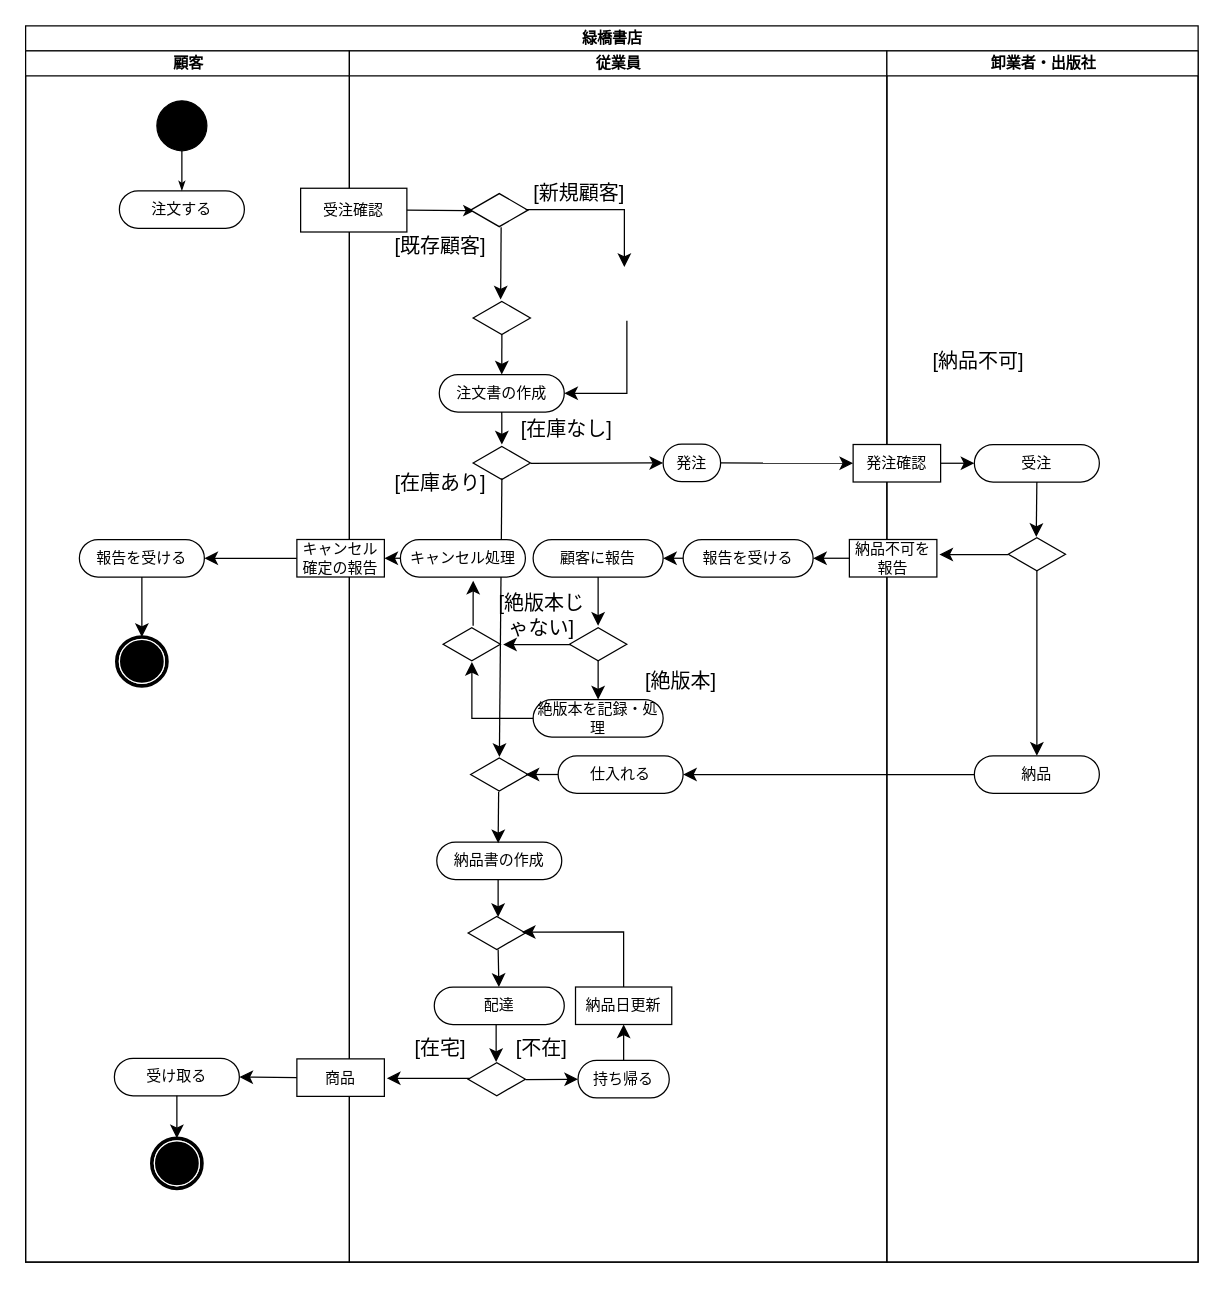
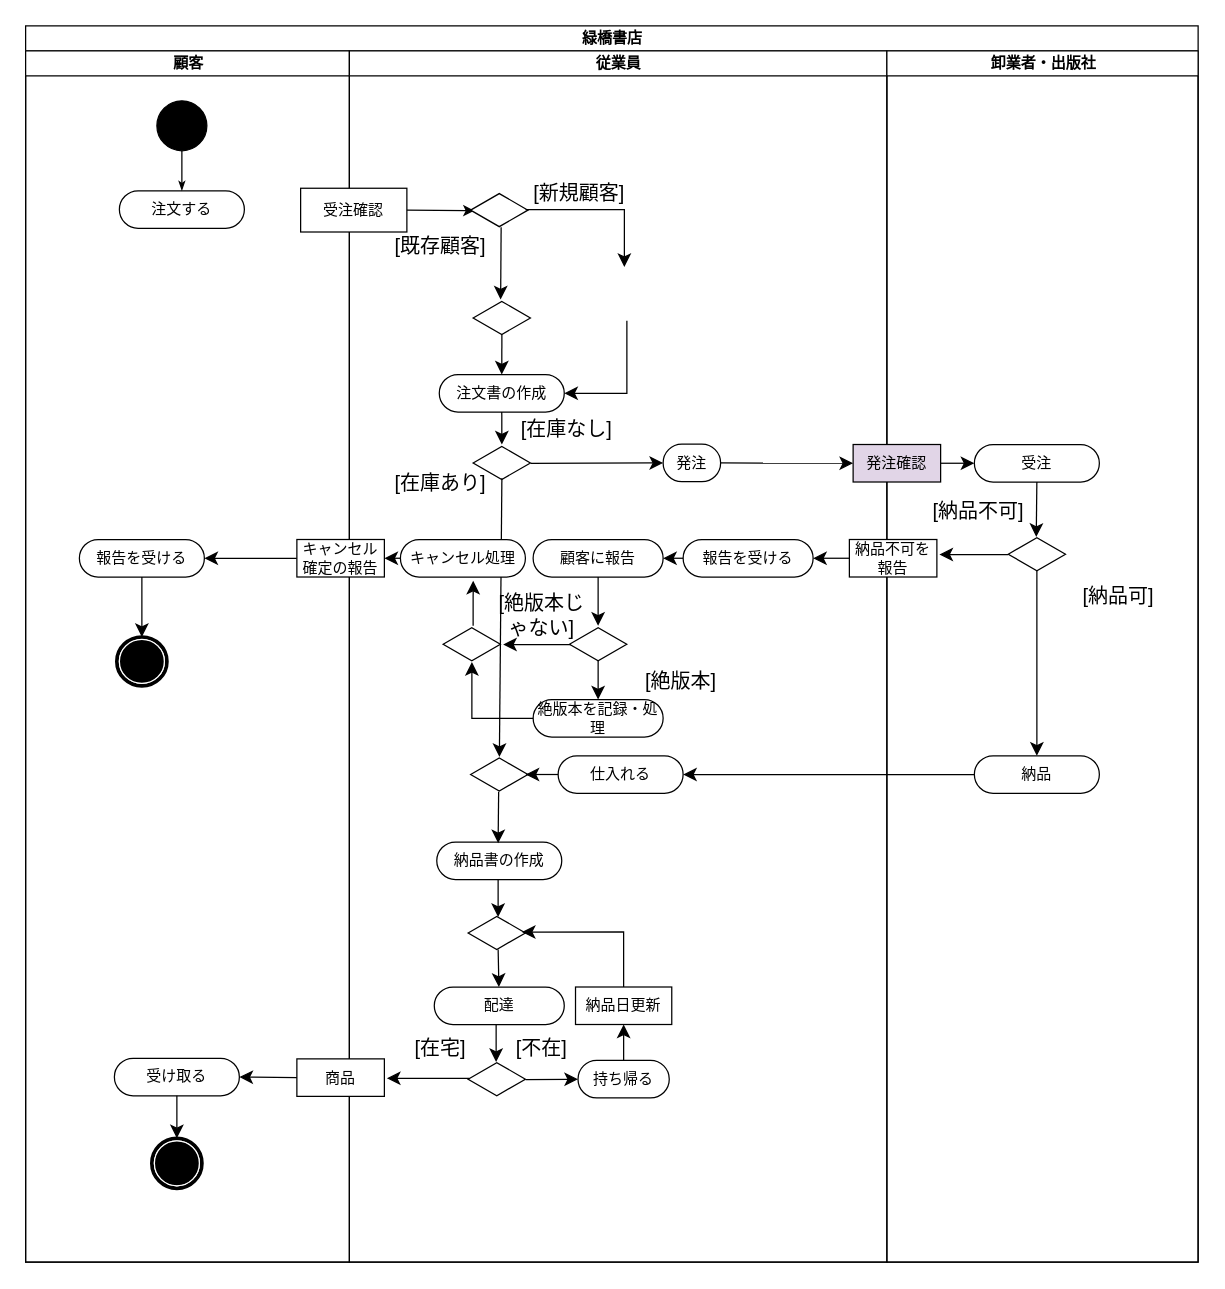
(979, 361) -> (979, 511)
(897, 463) -> (897, 463)
none -> (1119, 596)
